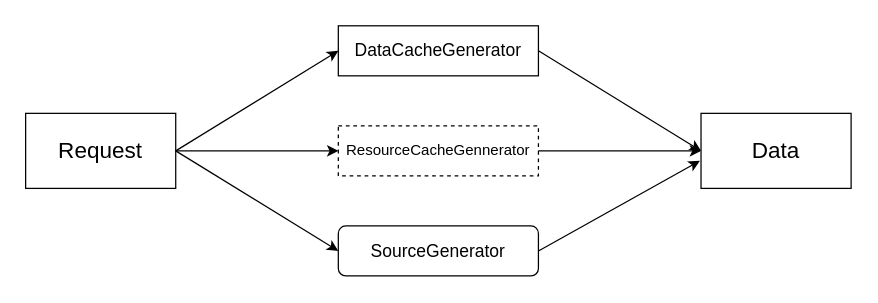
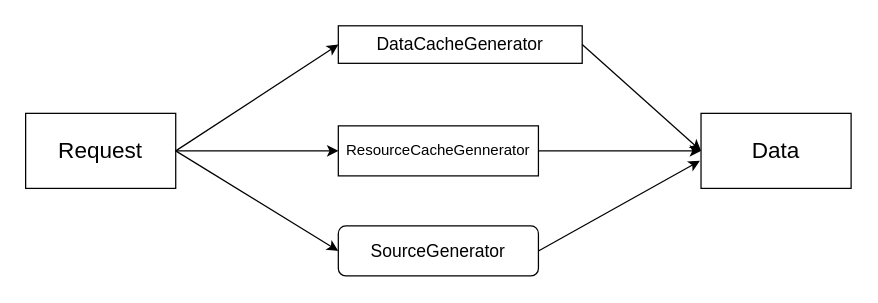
(438, 51) -> (460, 44)
(438, 151) -> (438, 151)
